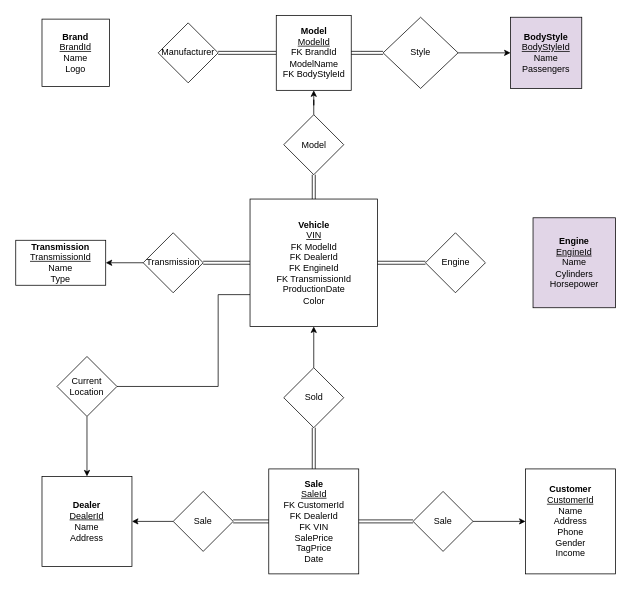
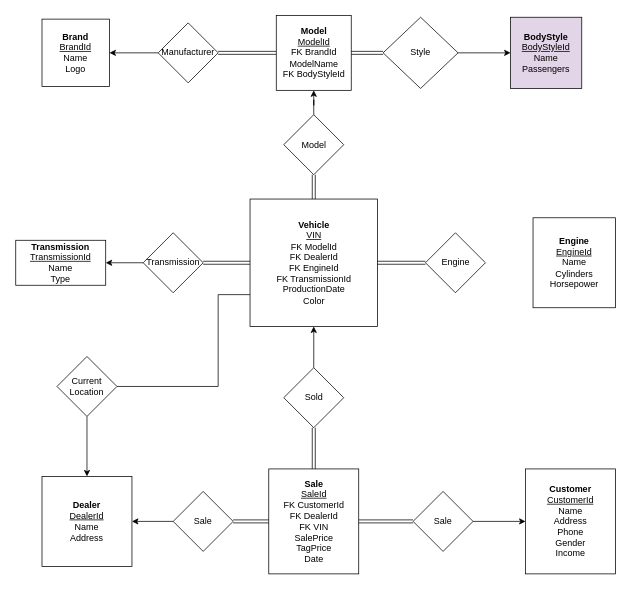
none -> (116, 53)
(574, 263) -> (574, 263)
